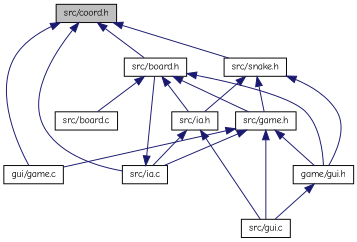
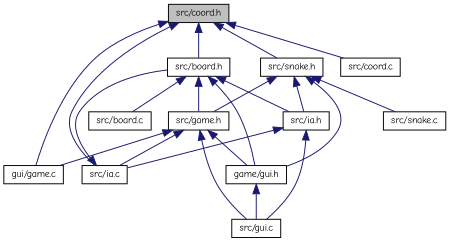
none -> (370, 67)
none -> (415, 121)
